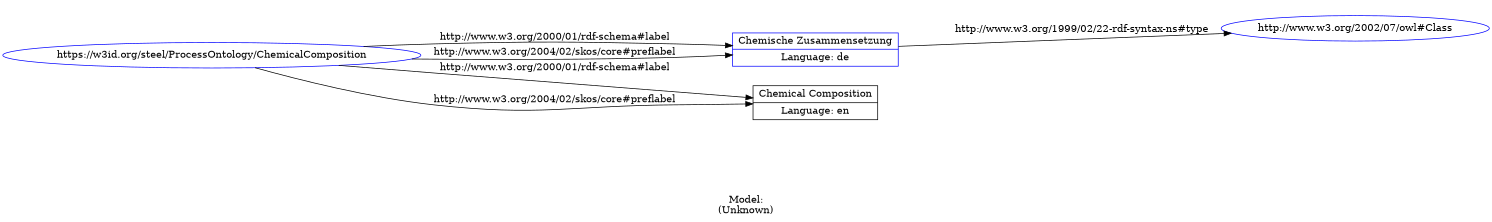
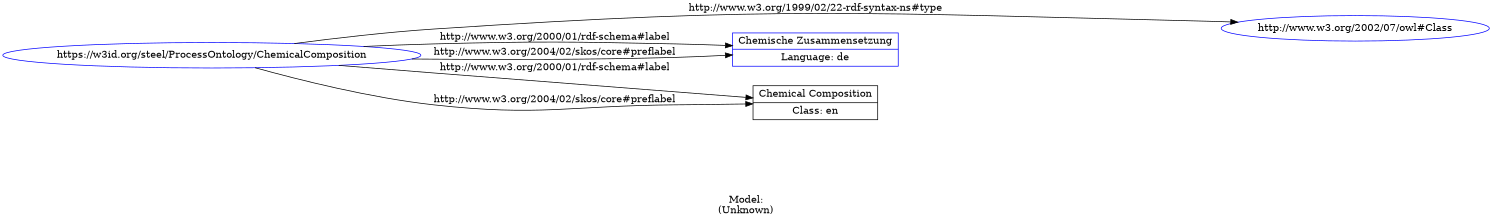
(1061, 40) -> (762, 14)
(815, 111) -> (815, 111)
